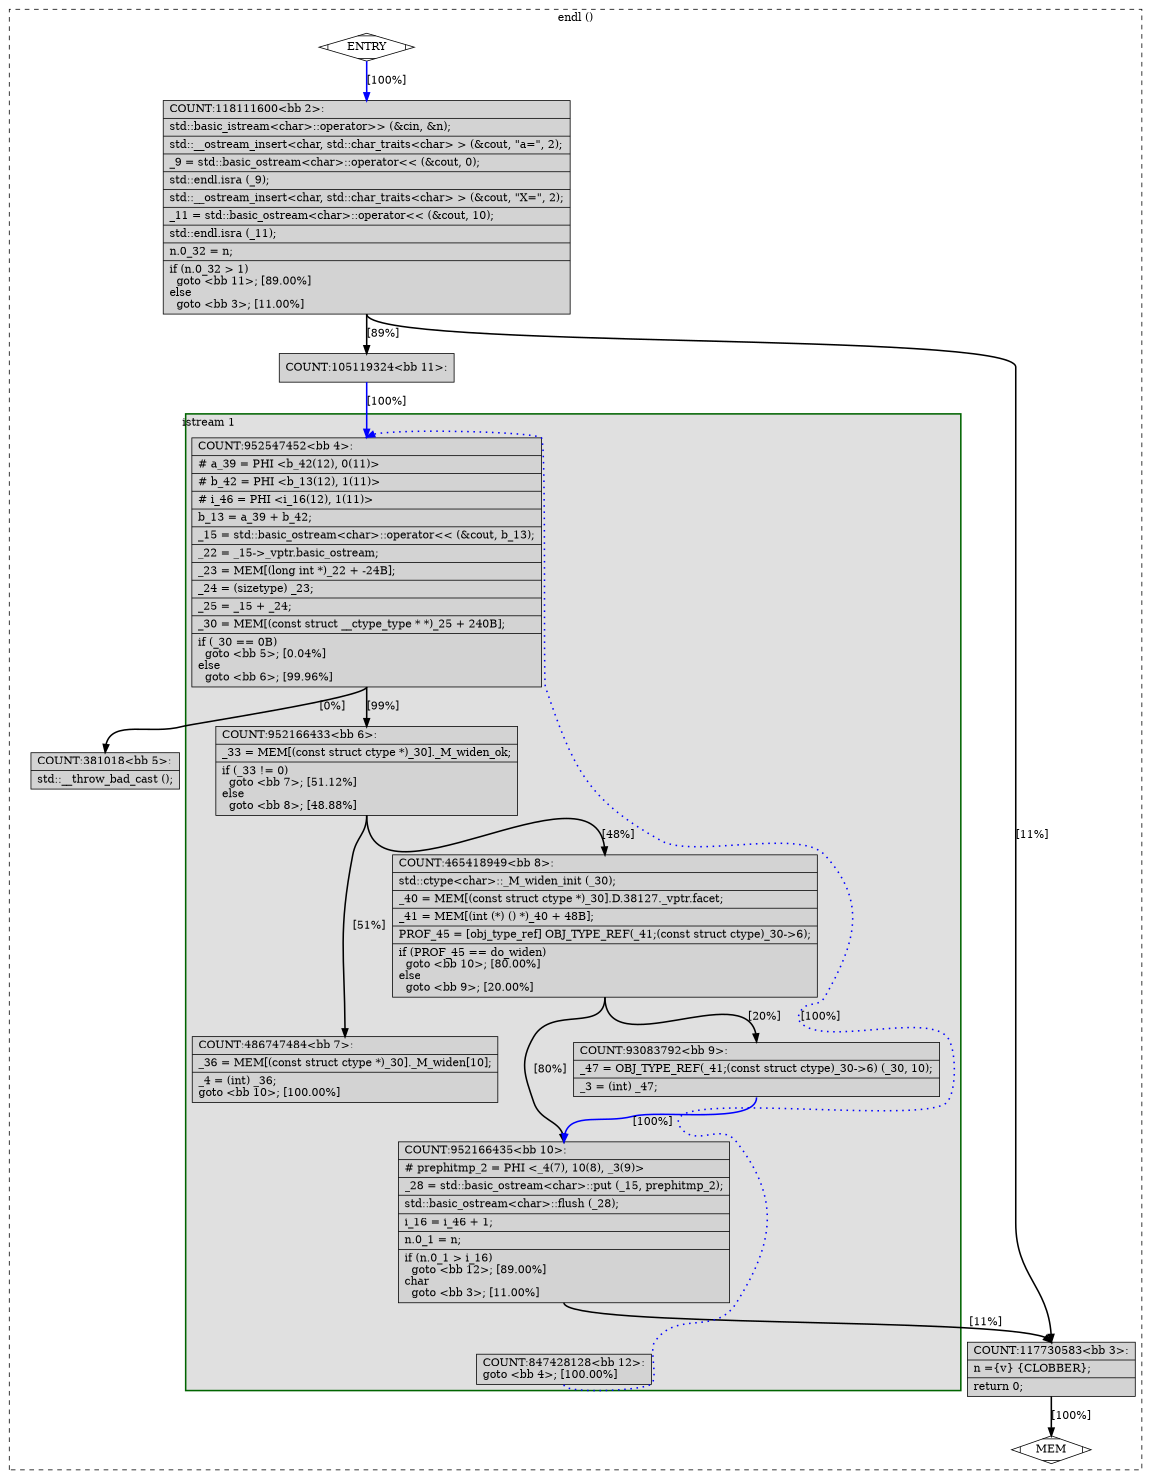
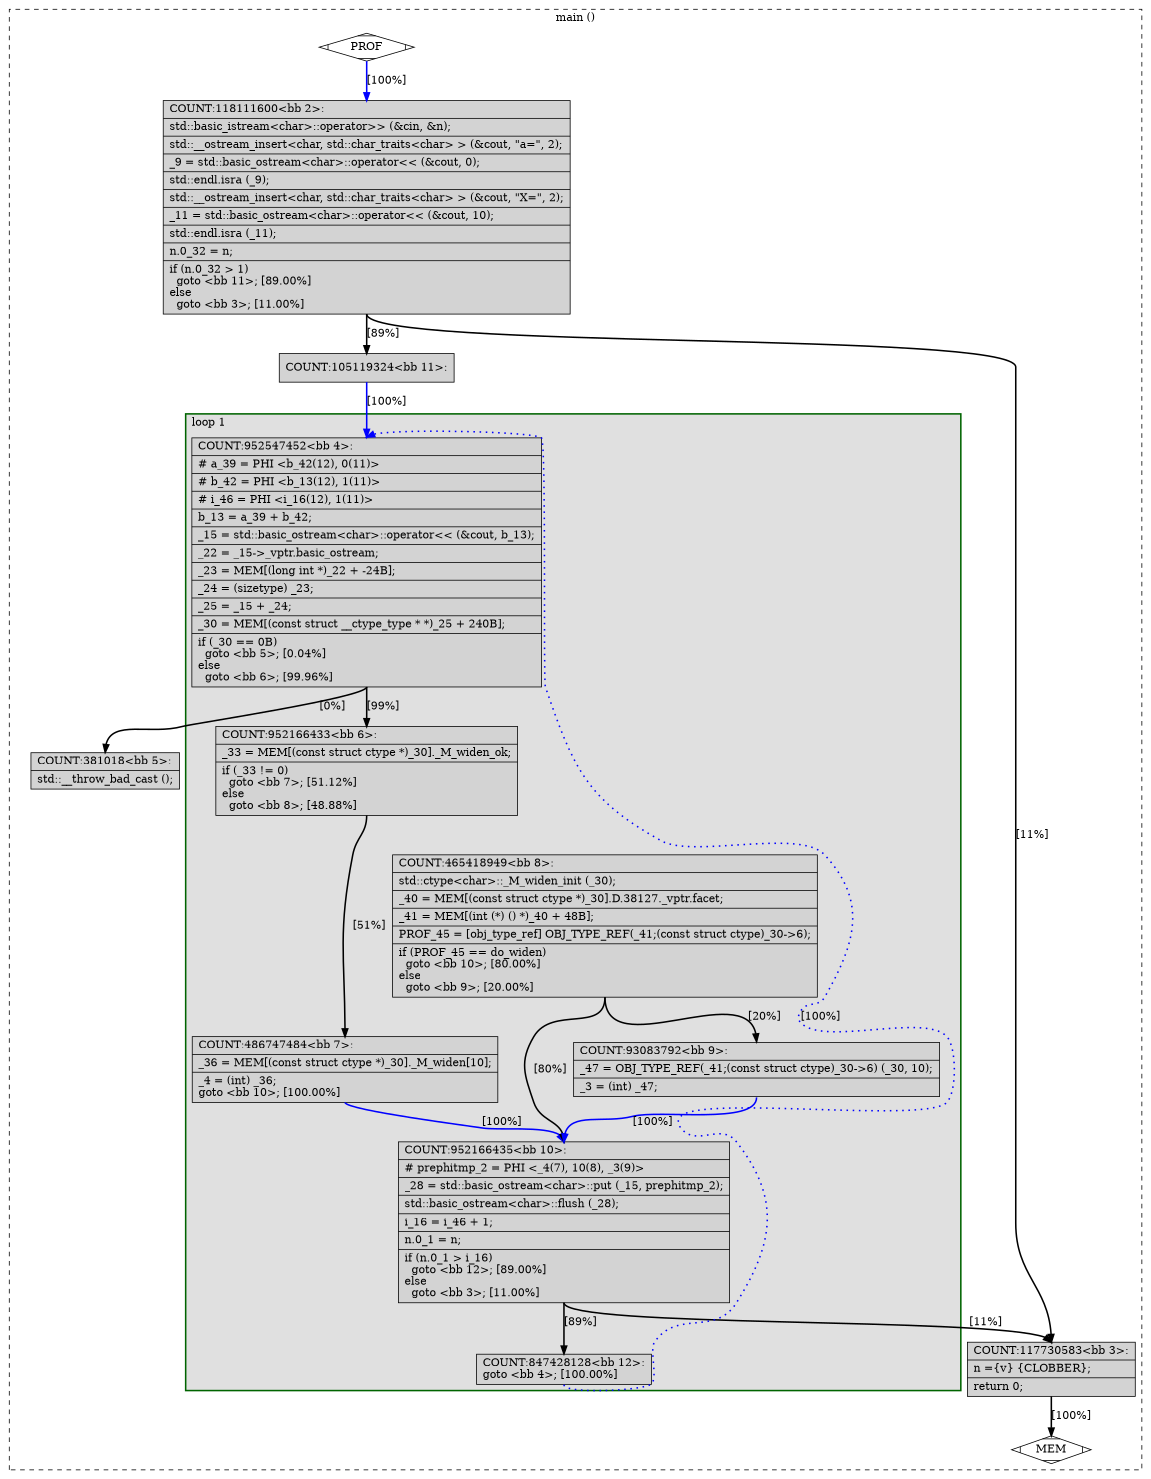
(576, 18) -> (576, 18)
(367, 47) -> (367, 47)
(209, 423) -> (209, 423)
(482, 836) -> none
none -> (452, 1124)
(417, 1281) -> (416, 1281)
none -> (564, 1324)
